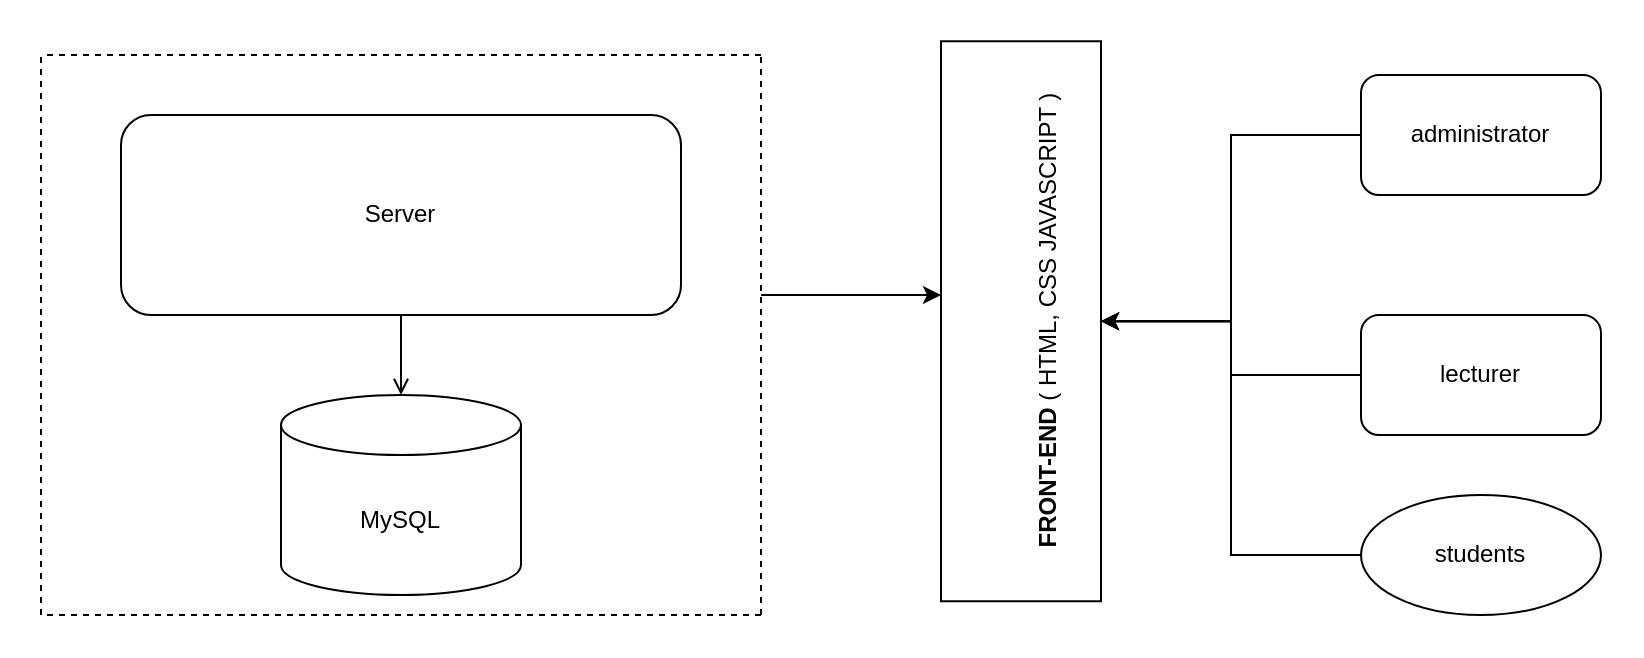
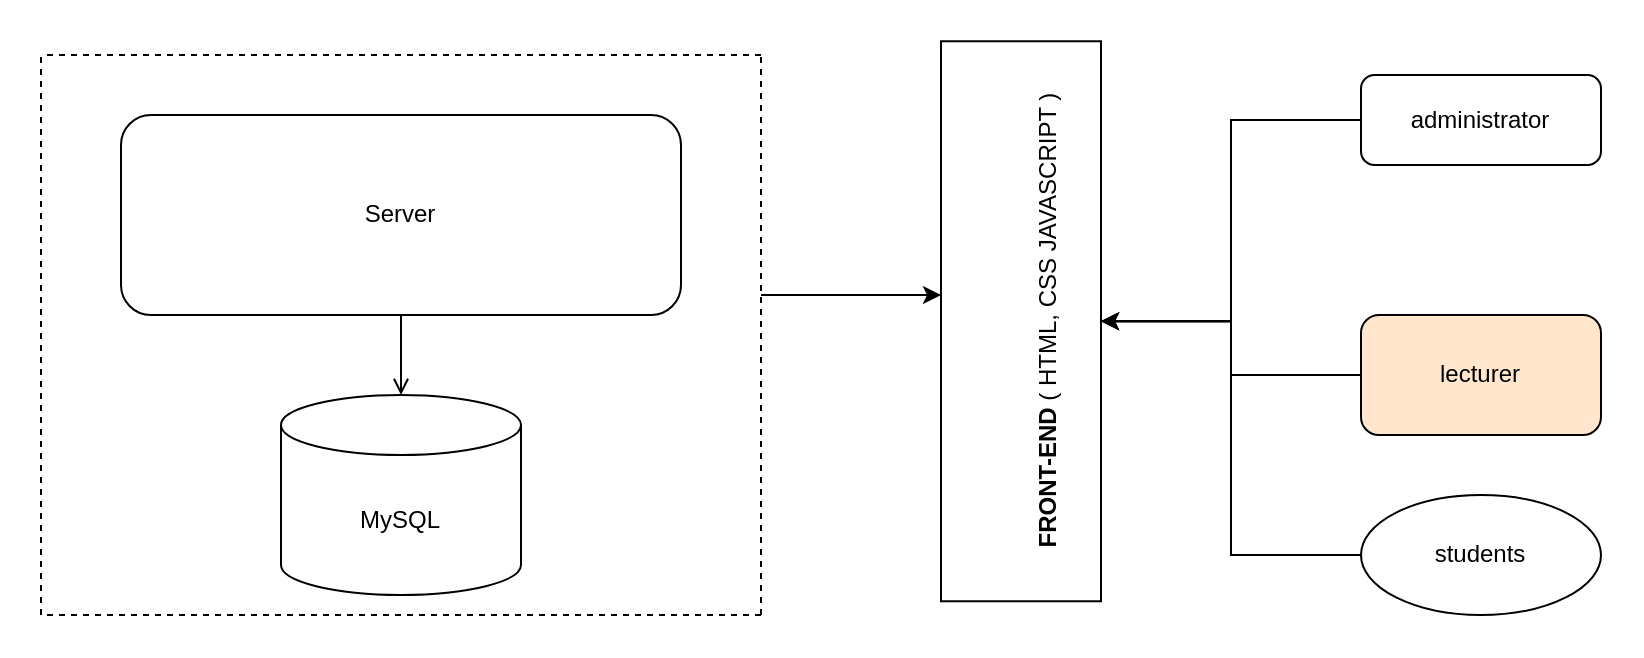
(1481, 135) -> (1481, 120)
(1481, 375) -> (1481, 375)
